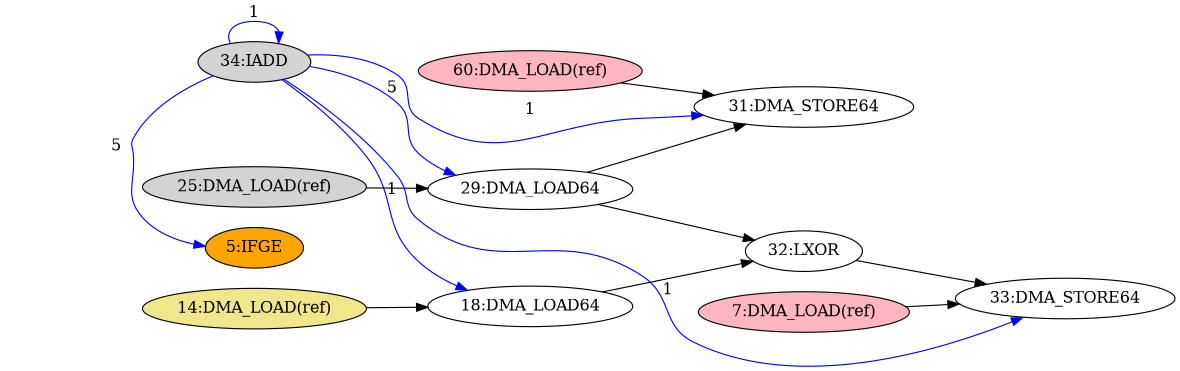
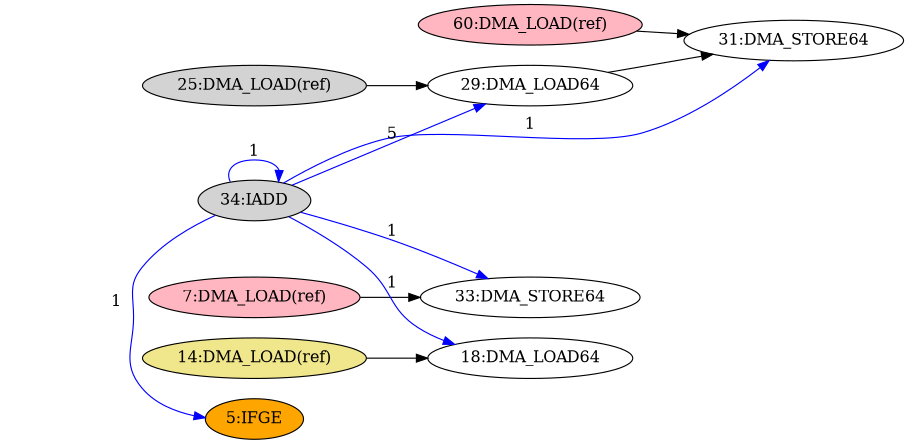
(117, 146) -> (117, 302)
(804, 251) -> none
